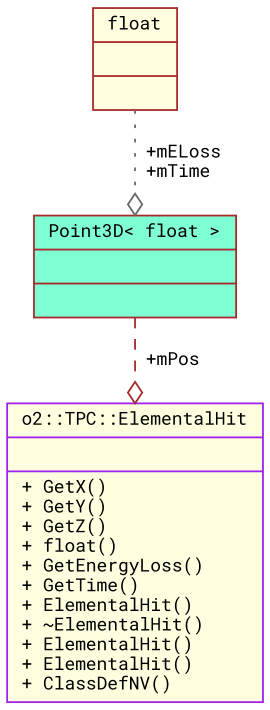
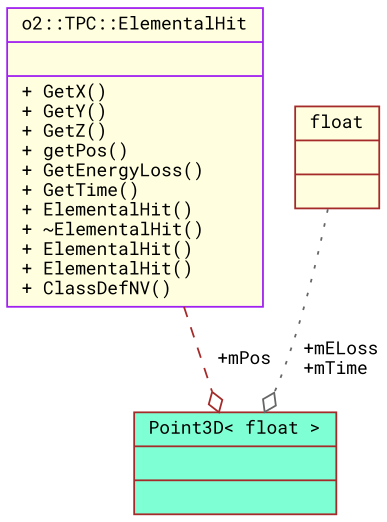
(135, 350) -> (198, 349)
(71, 547) -> (76, 151)
